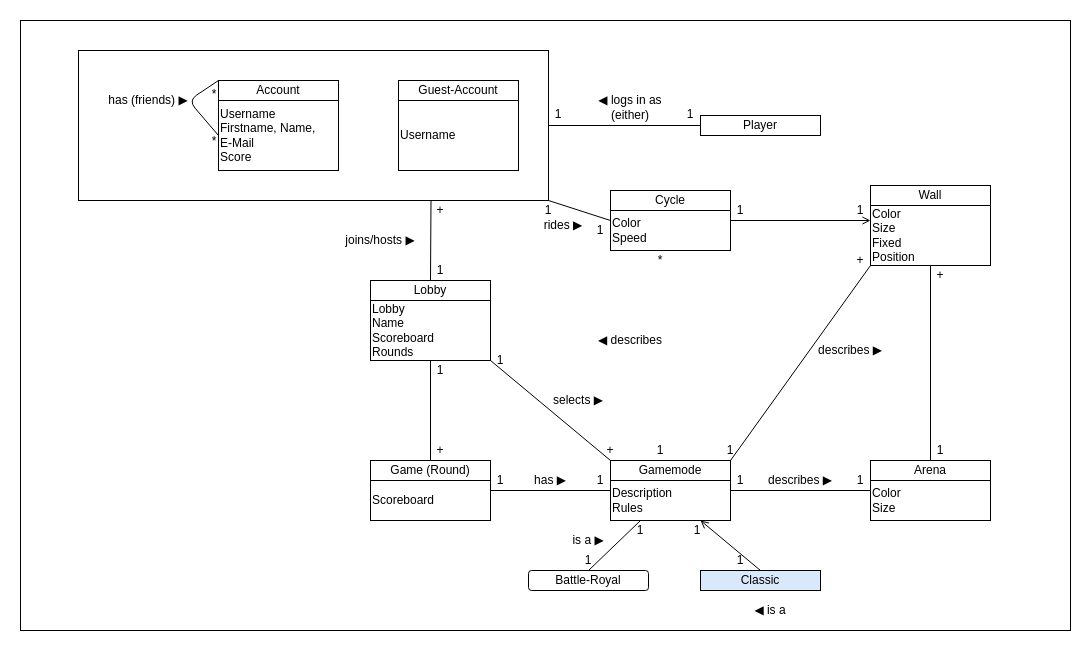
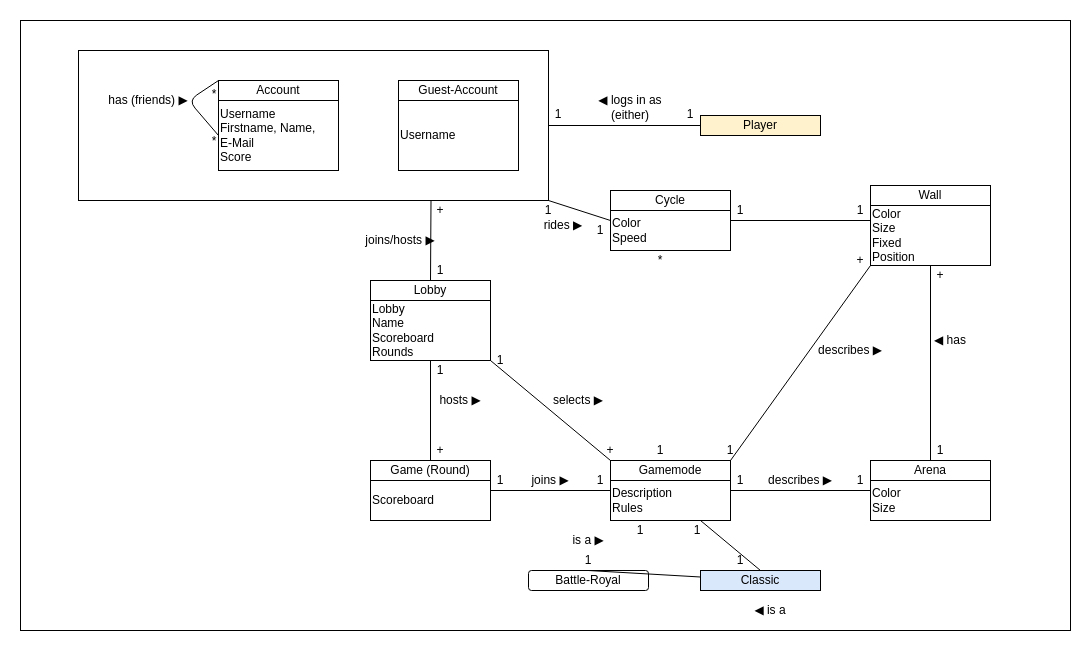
(761, 126) -> (761, 126)
(865, 221) -> (865, 221)
(381, 241) -> (401, 241)
(631, 341) -> none
none -> (951, 341)
none -> (461, 401)
(551, 481) -> (551, 481)
(705, 524) -> (704, 523)
(615, 546) -> (645, 574)
